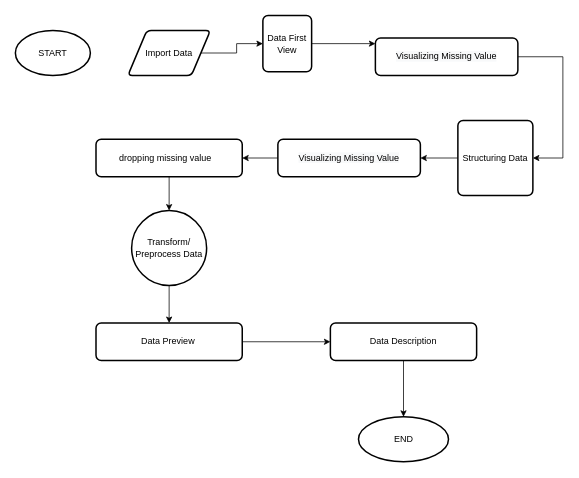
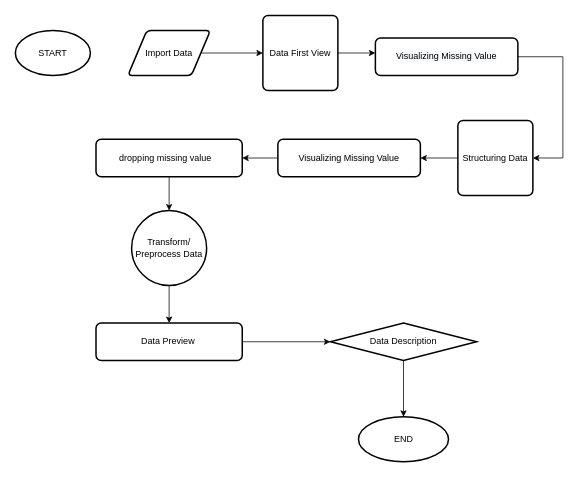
(287, 44) -> (300, 53)
(404, 342) -> (404, 342)
